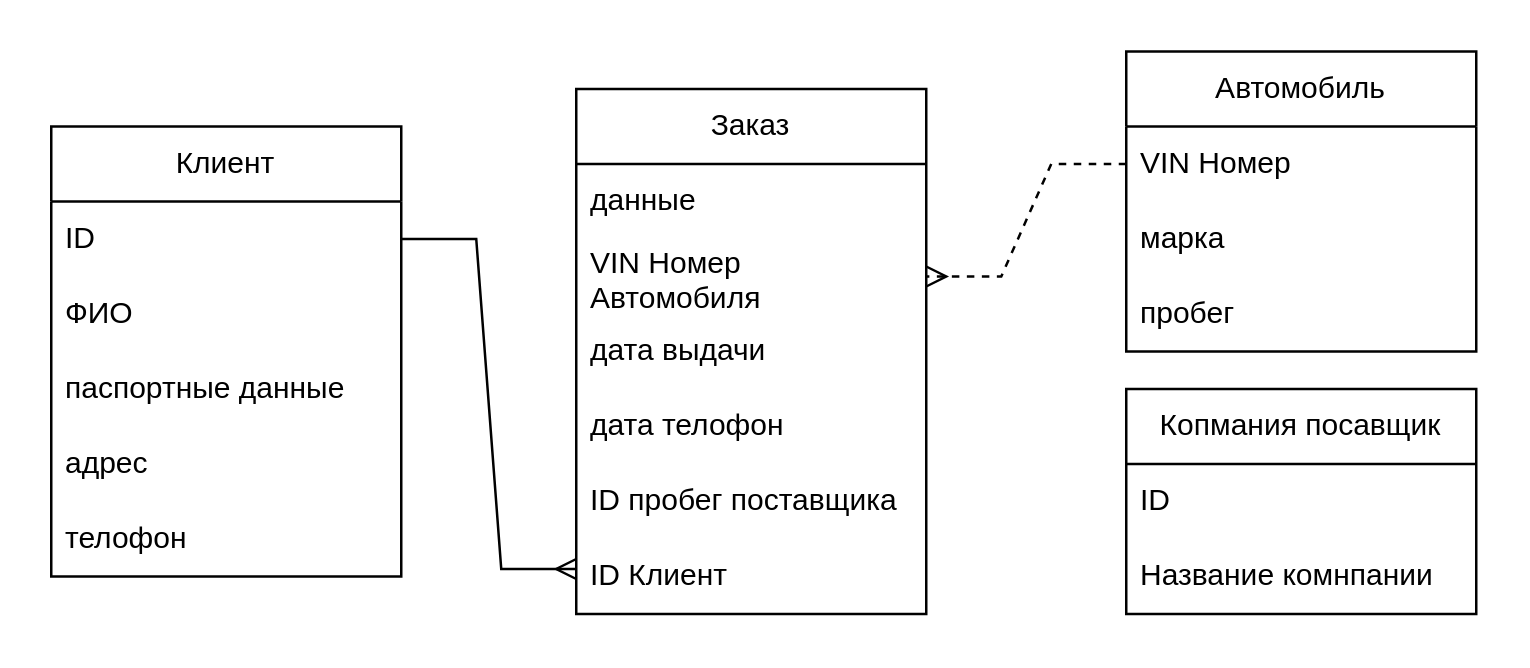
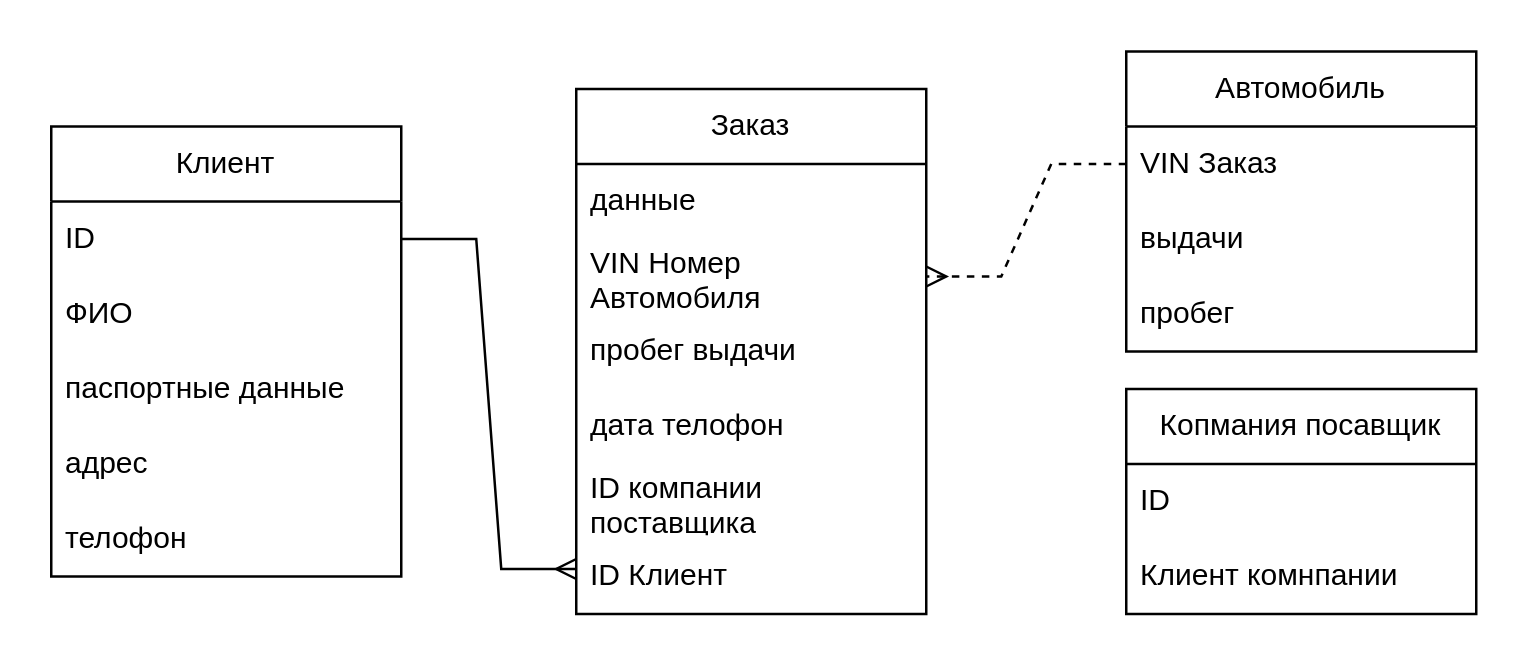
(1213, 164) -> (1213, 164)
(1183, 239) -> (1192, 239)
(680, 351) -> (697, 351)
(751, 501) -> (754, 501)
(1289, 576) -> (1272, 576)
